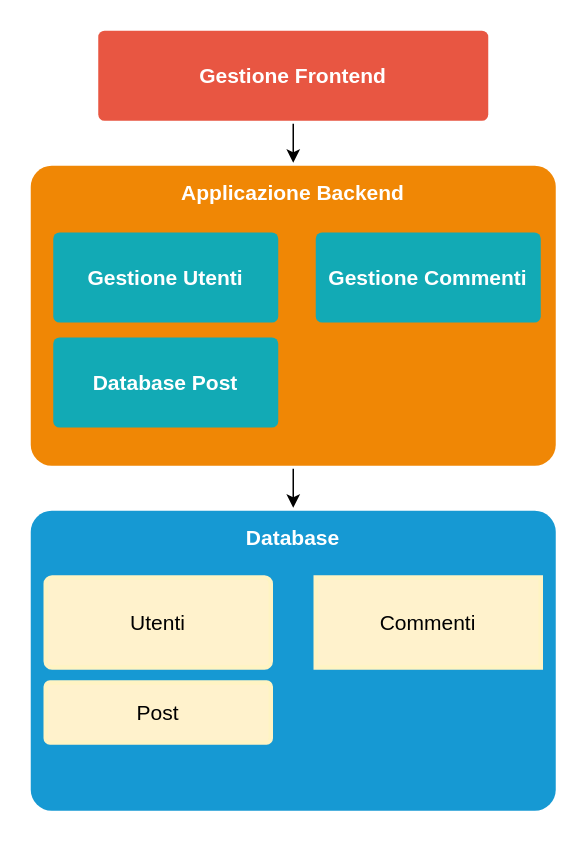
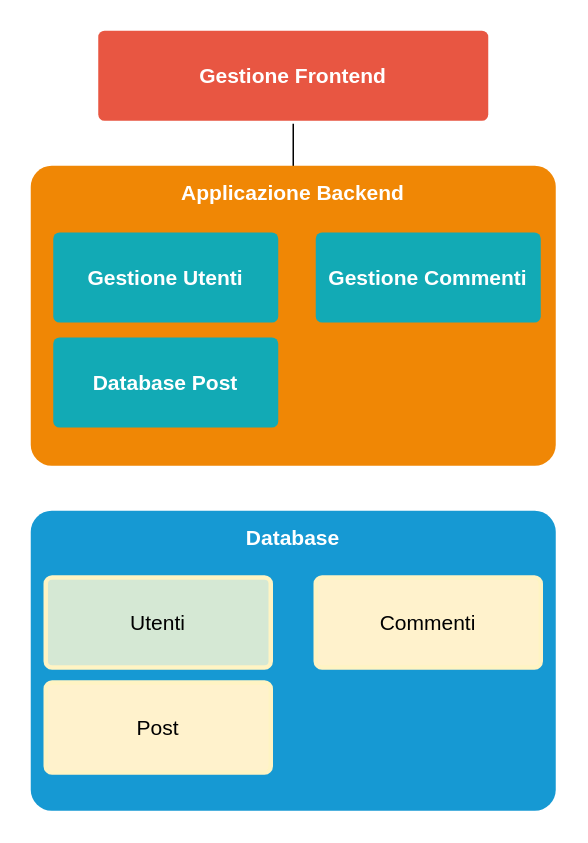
(293, 151) -> (293, 157)
(293, 483) -> none
(158, 623) -> (158, 623)
(428, 623) -> (428, 623)
(158, 713) -> (158, 728)
